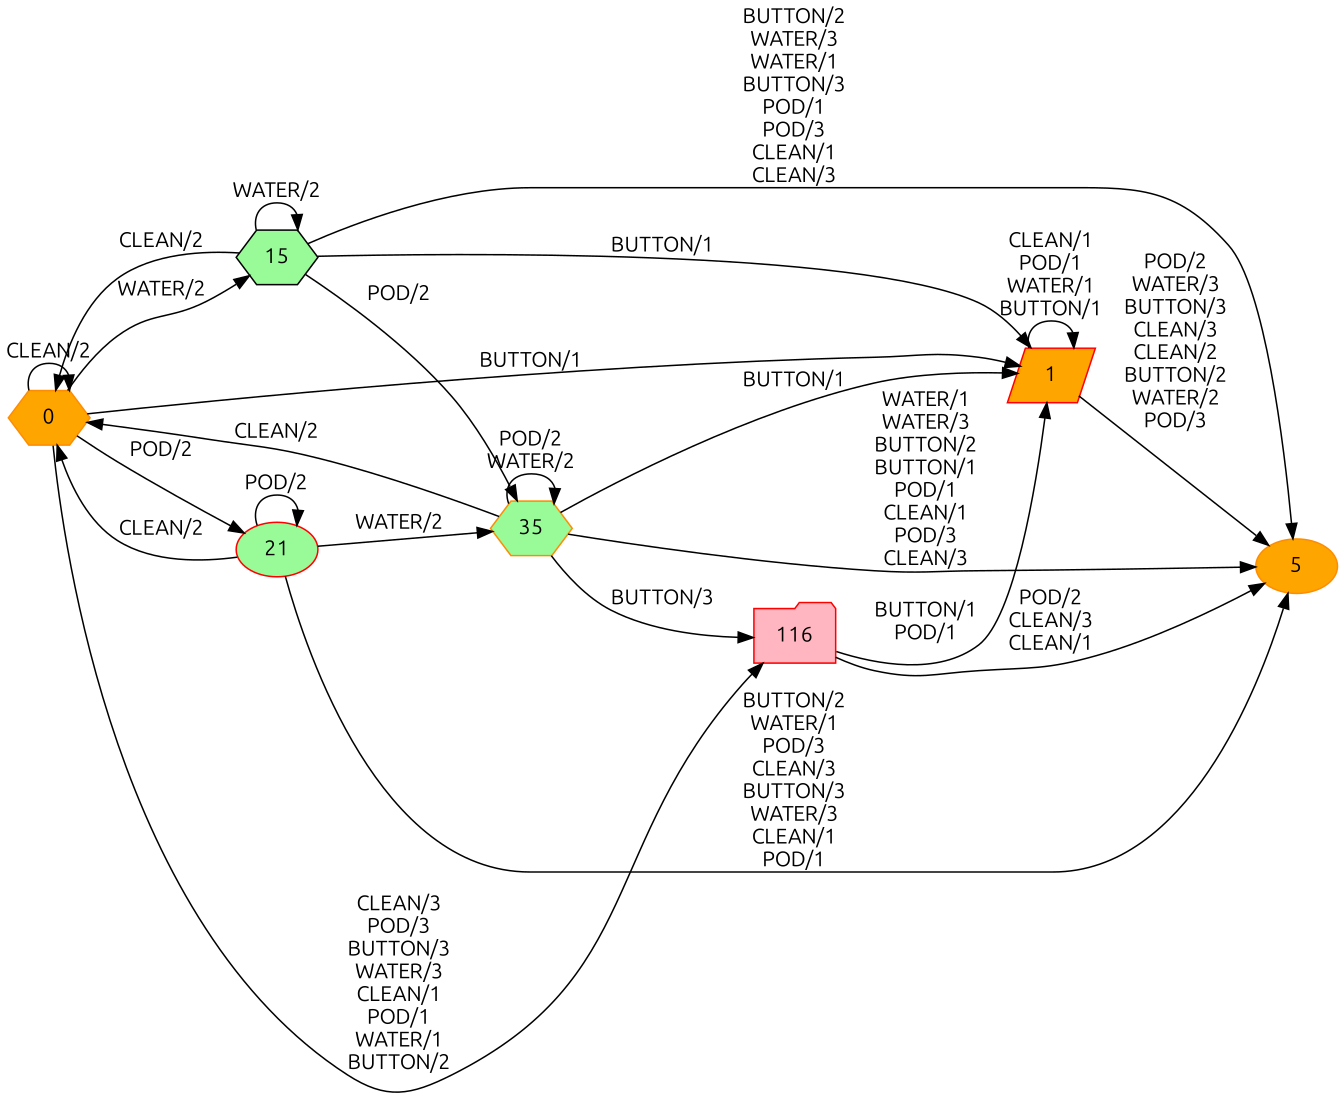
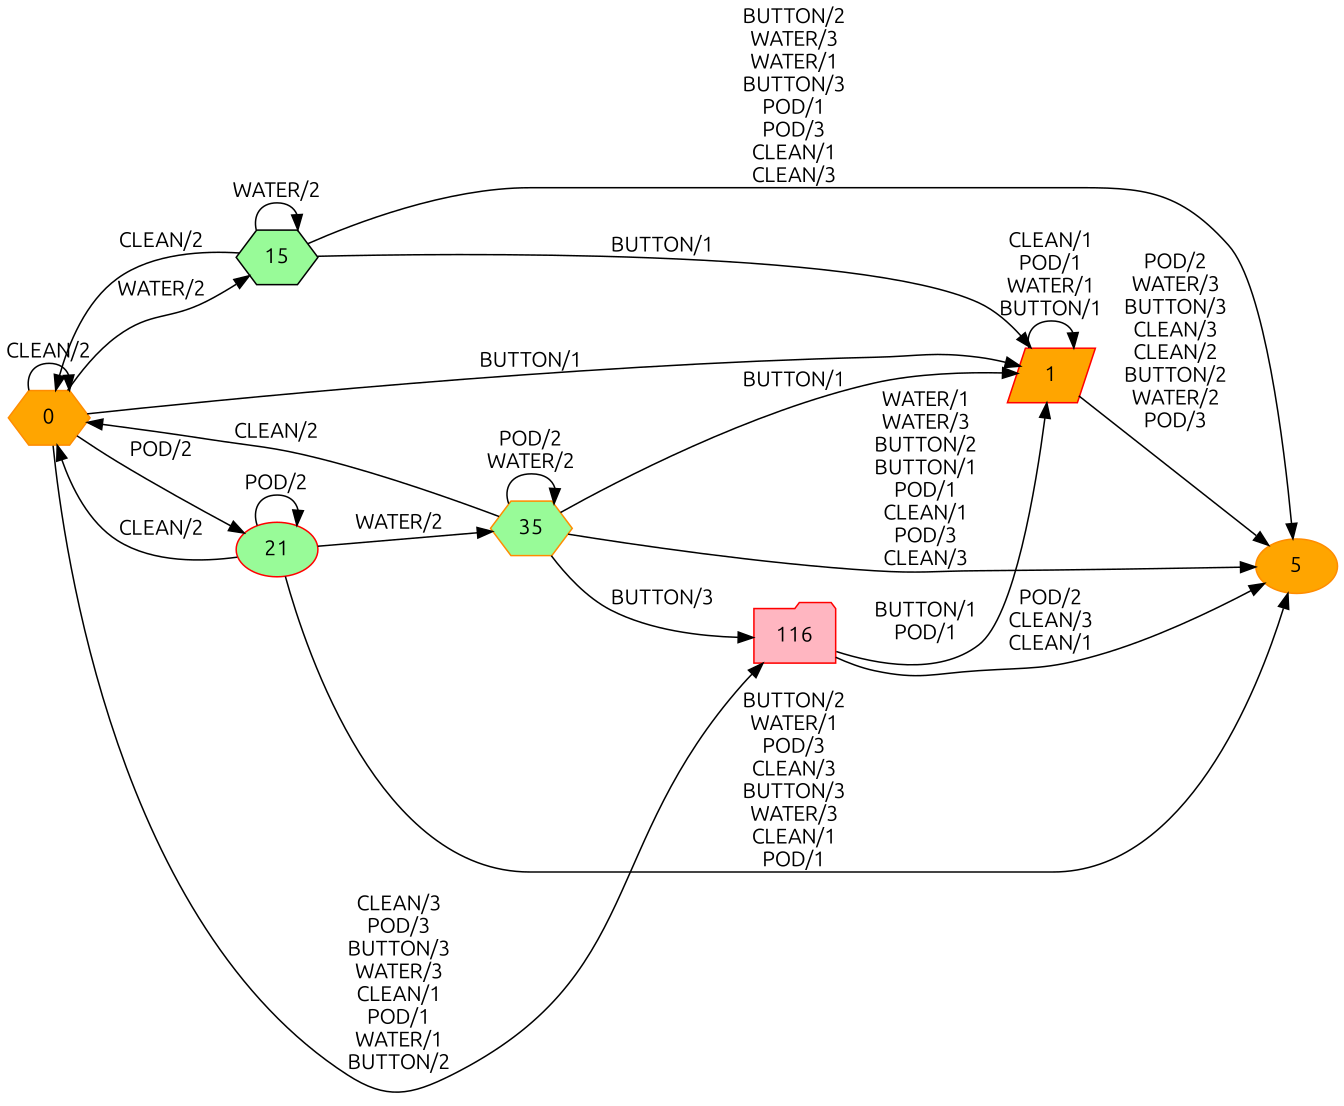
(423, 367) -> none
